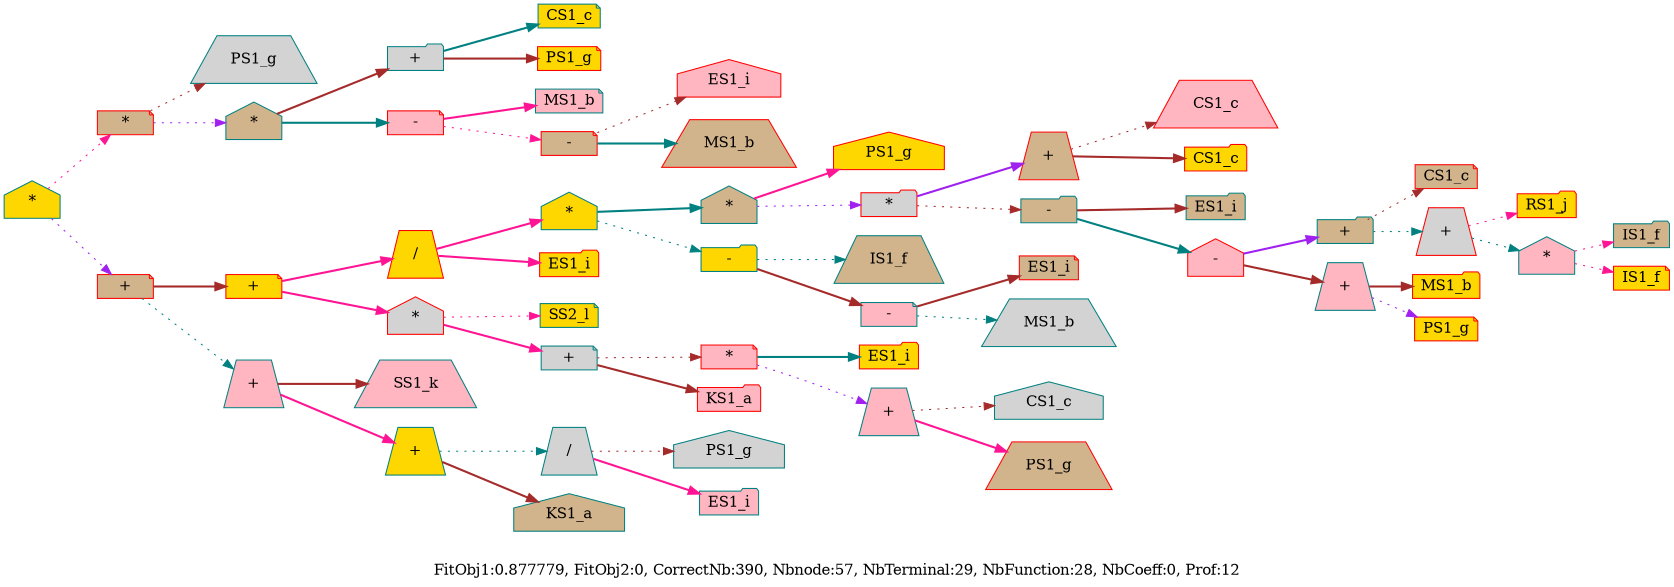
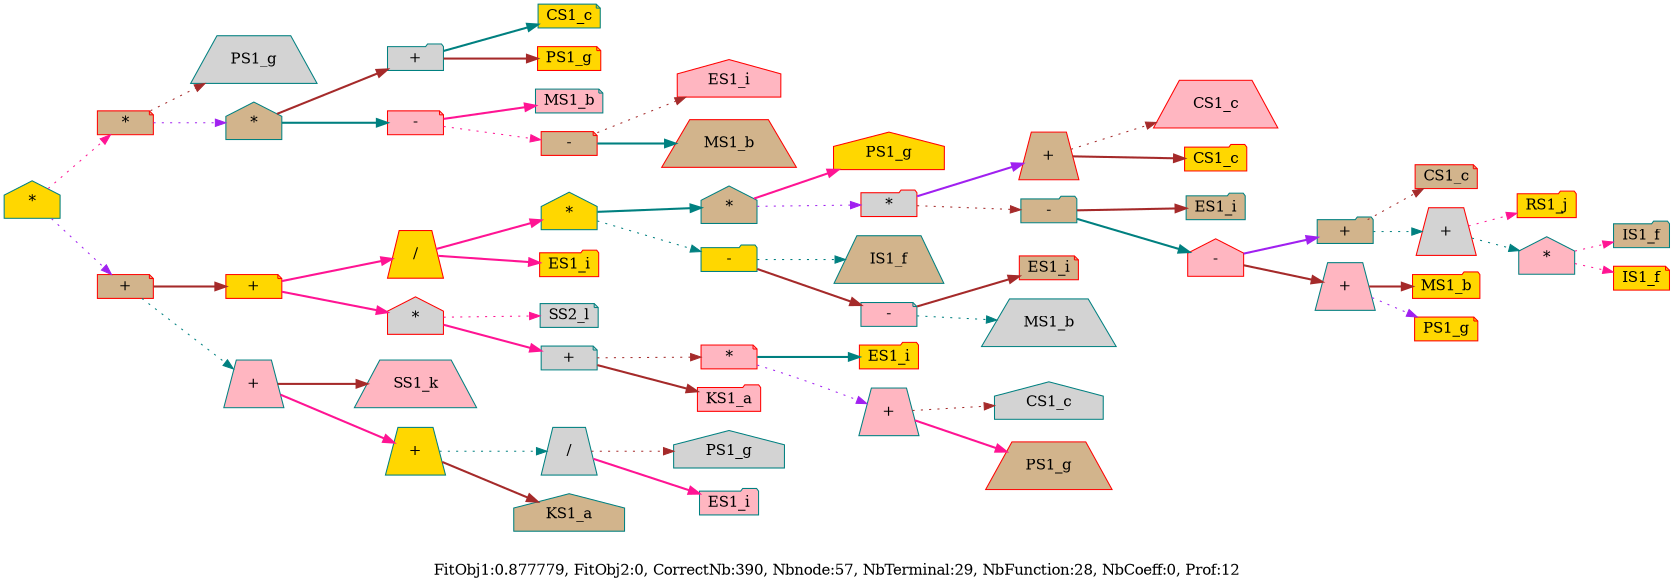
(569, 315) -> (569, 315)
